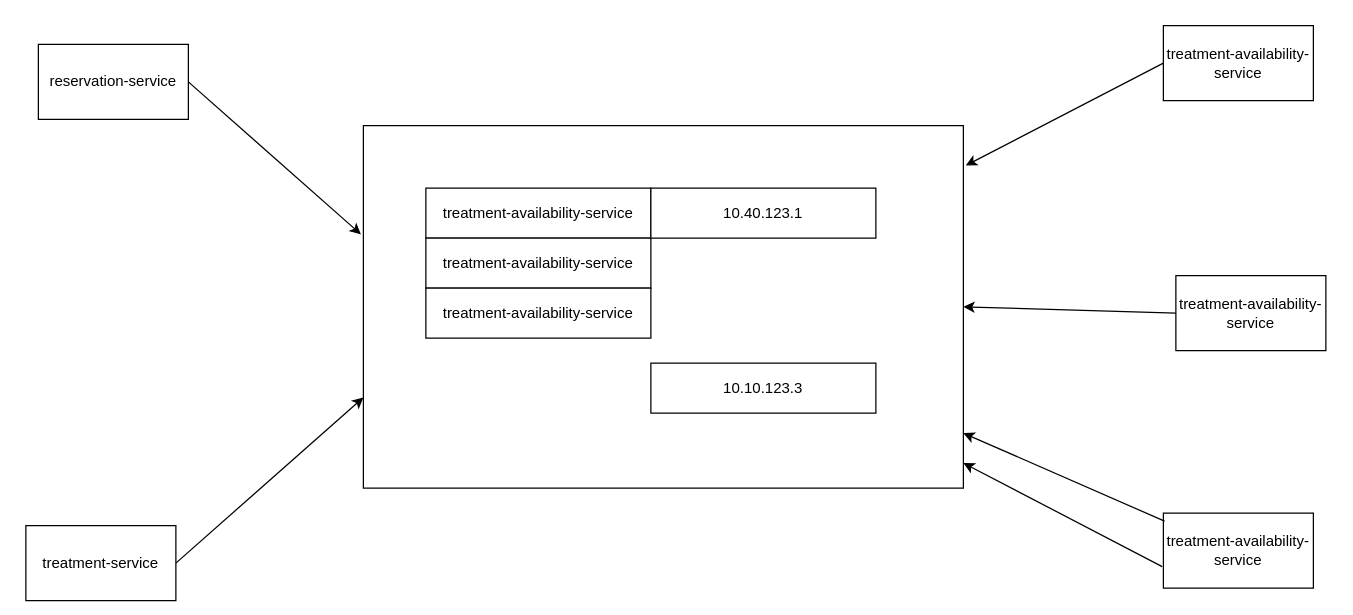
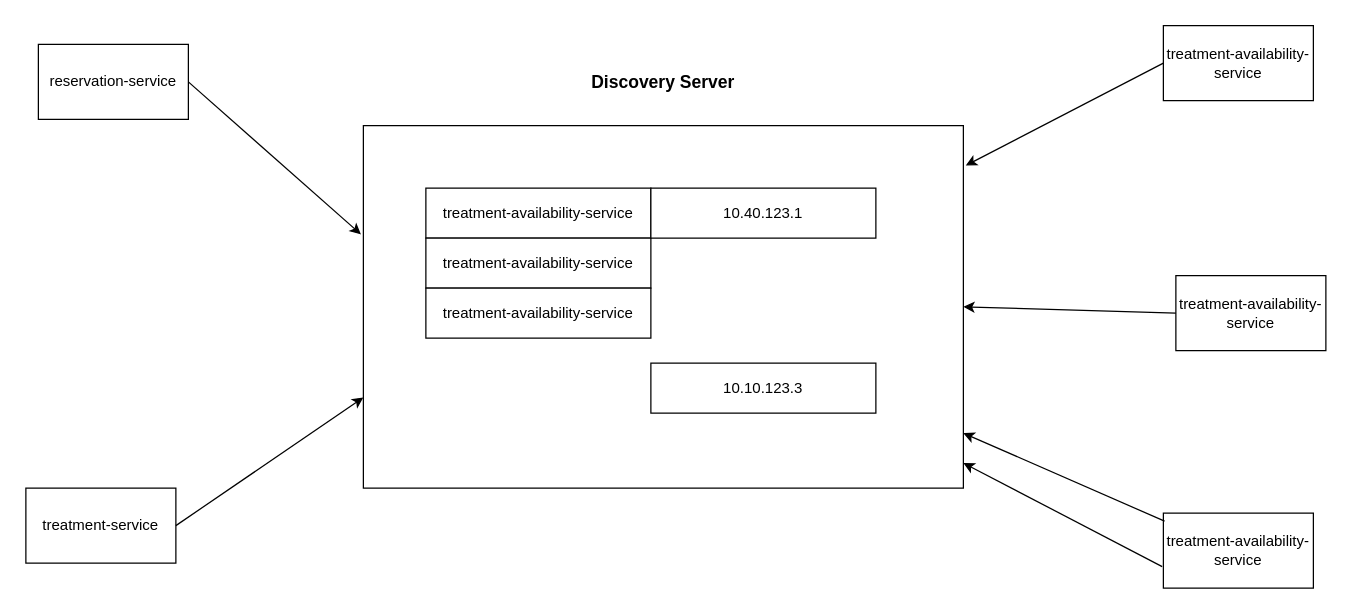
none -> (663, 82)
(101, 563) -> (101, 526)
